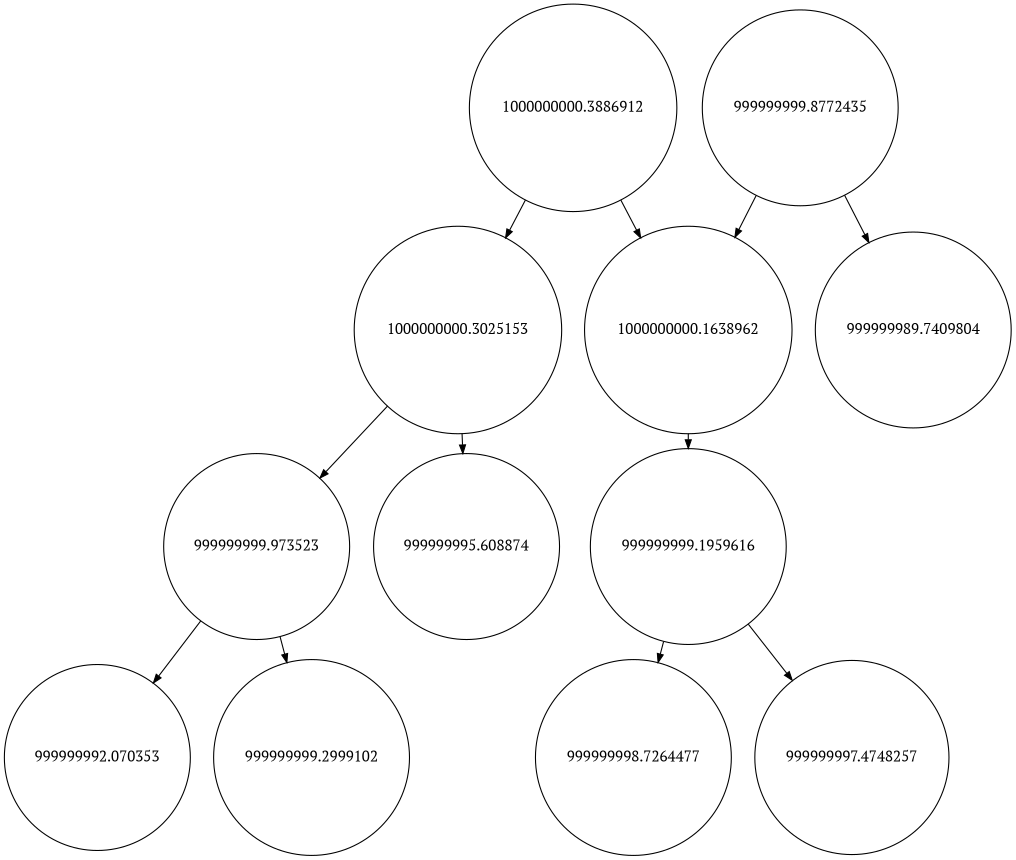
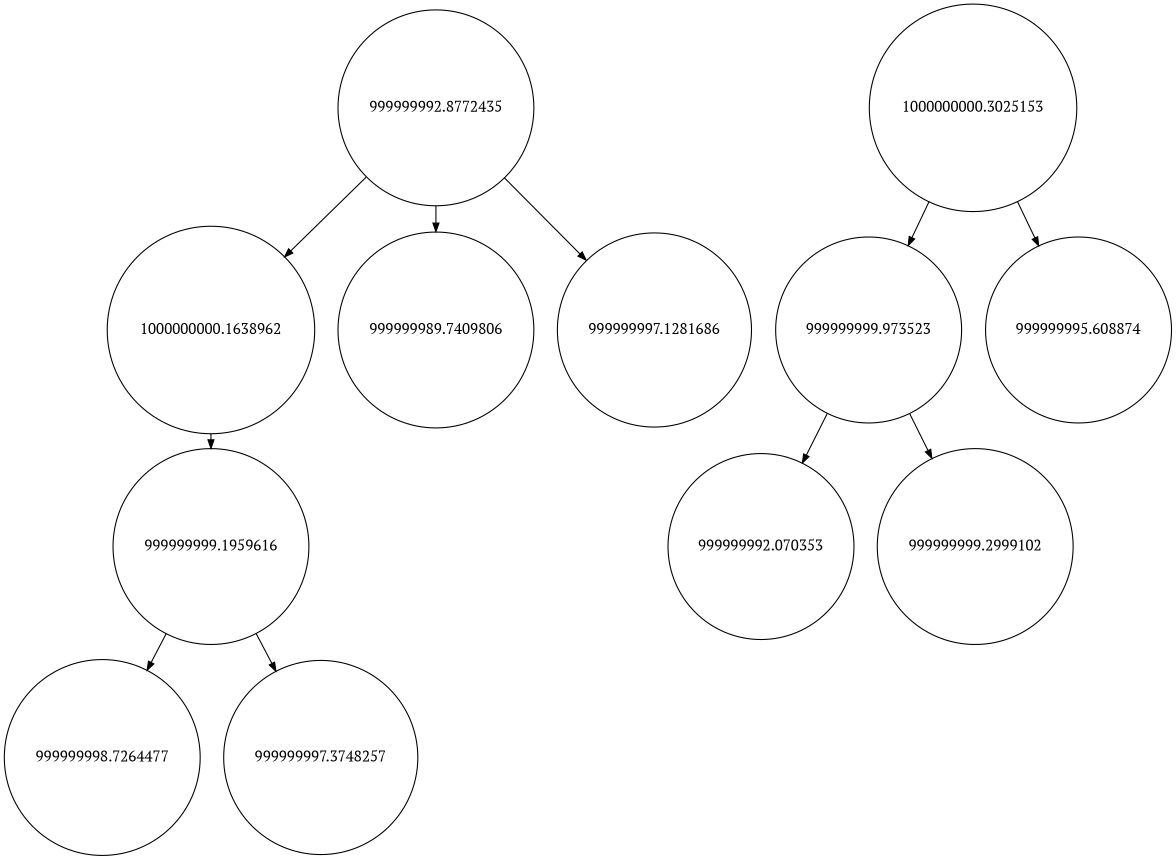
(573, 108) -> none
(800, 108) -> (436, 108)
none -> (654, 330)
(913, 330) -> (436, 330)
(852, 757) -> (321, 757)
